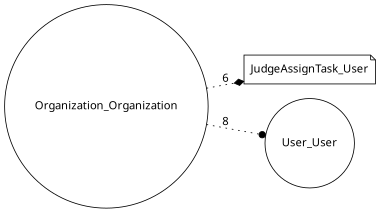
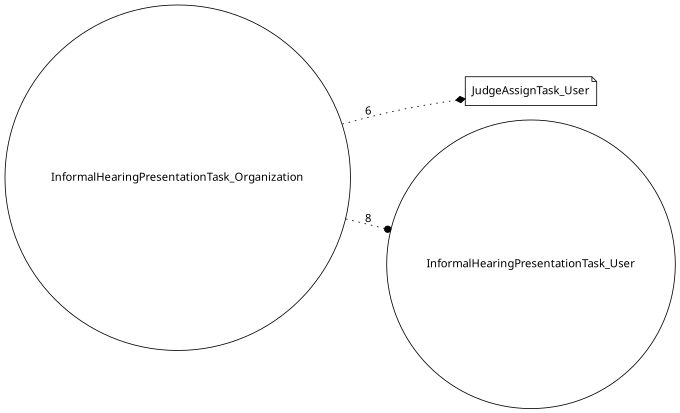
(106, 106) -> (178, 178)
(310, 143) -> (531, 264)
